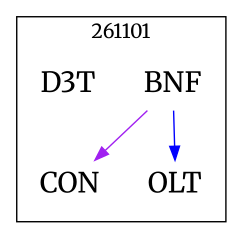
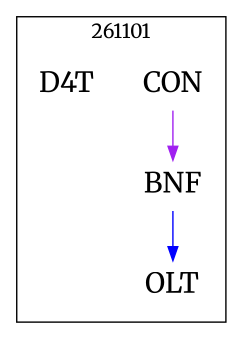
(68, 85) -> (67, 85)
(126, 131) -> (173, 128)
